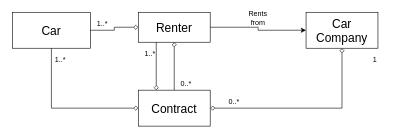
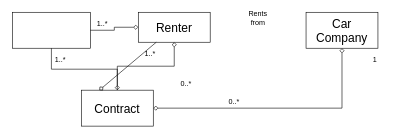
(257, 27) -> none
(51, 30) -> none
(174, 108) -> (117, 108)
